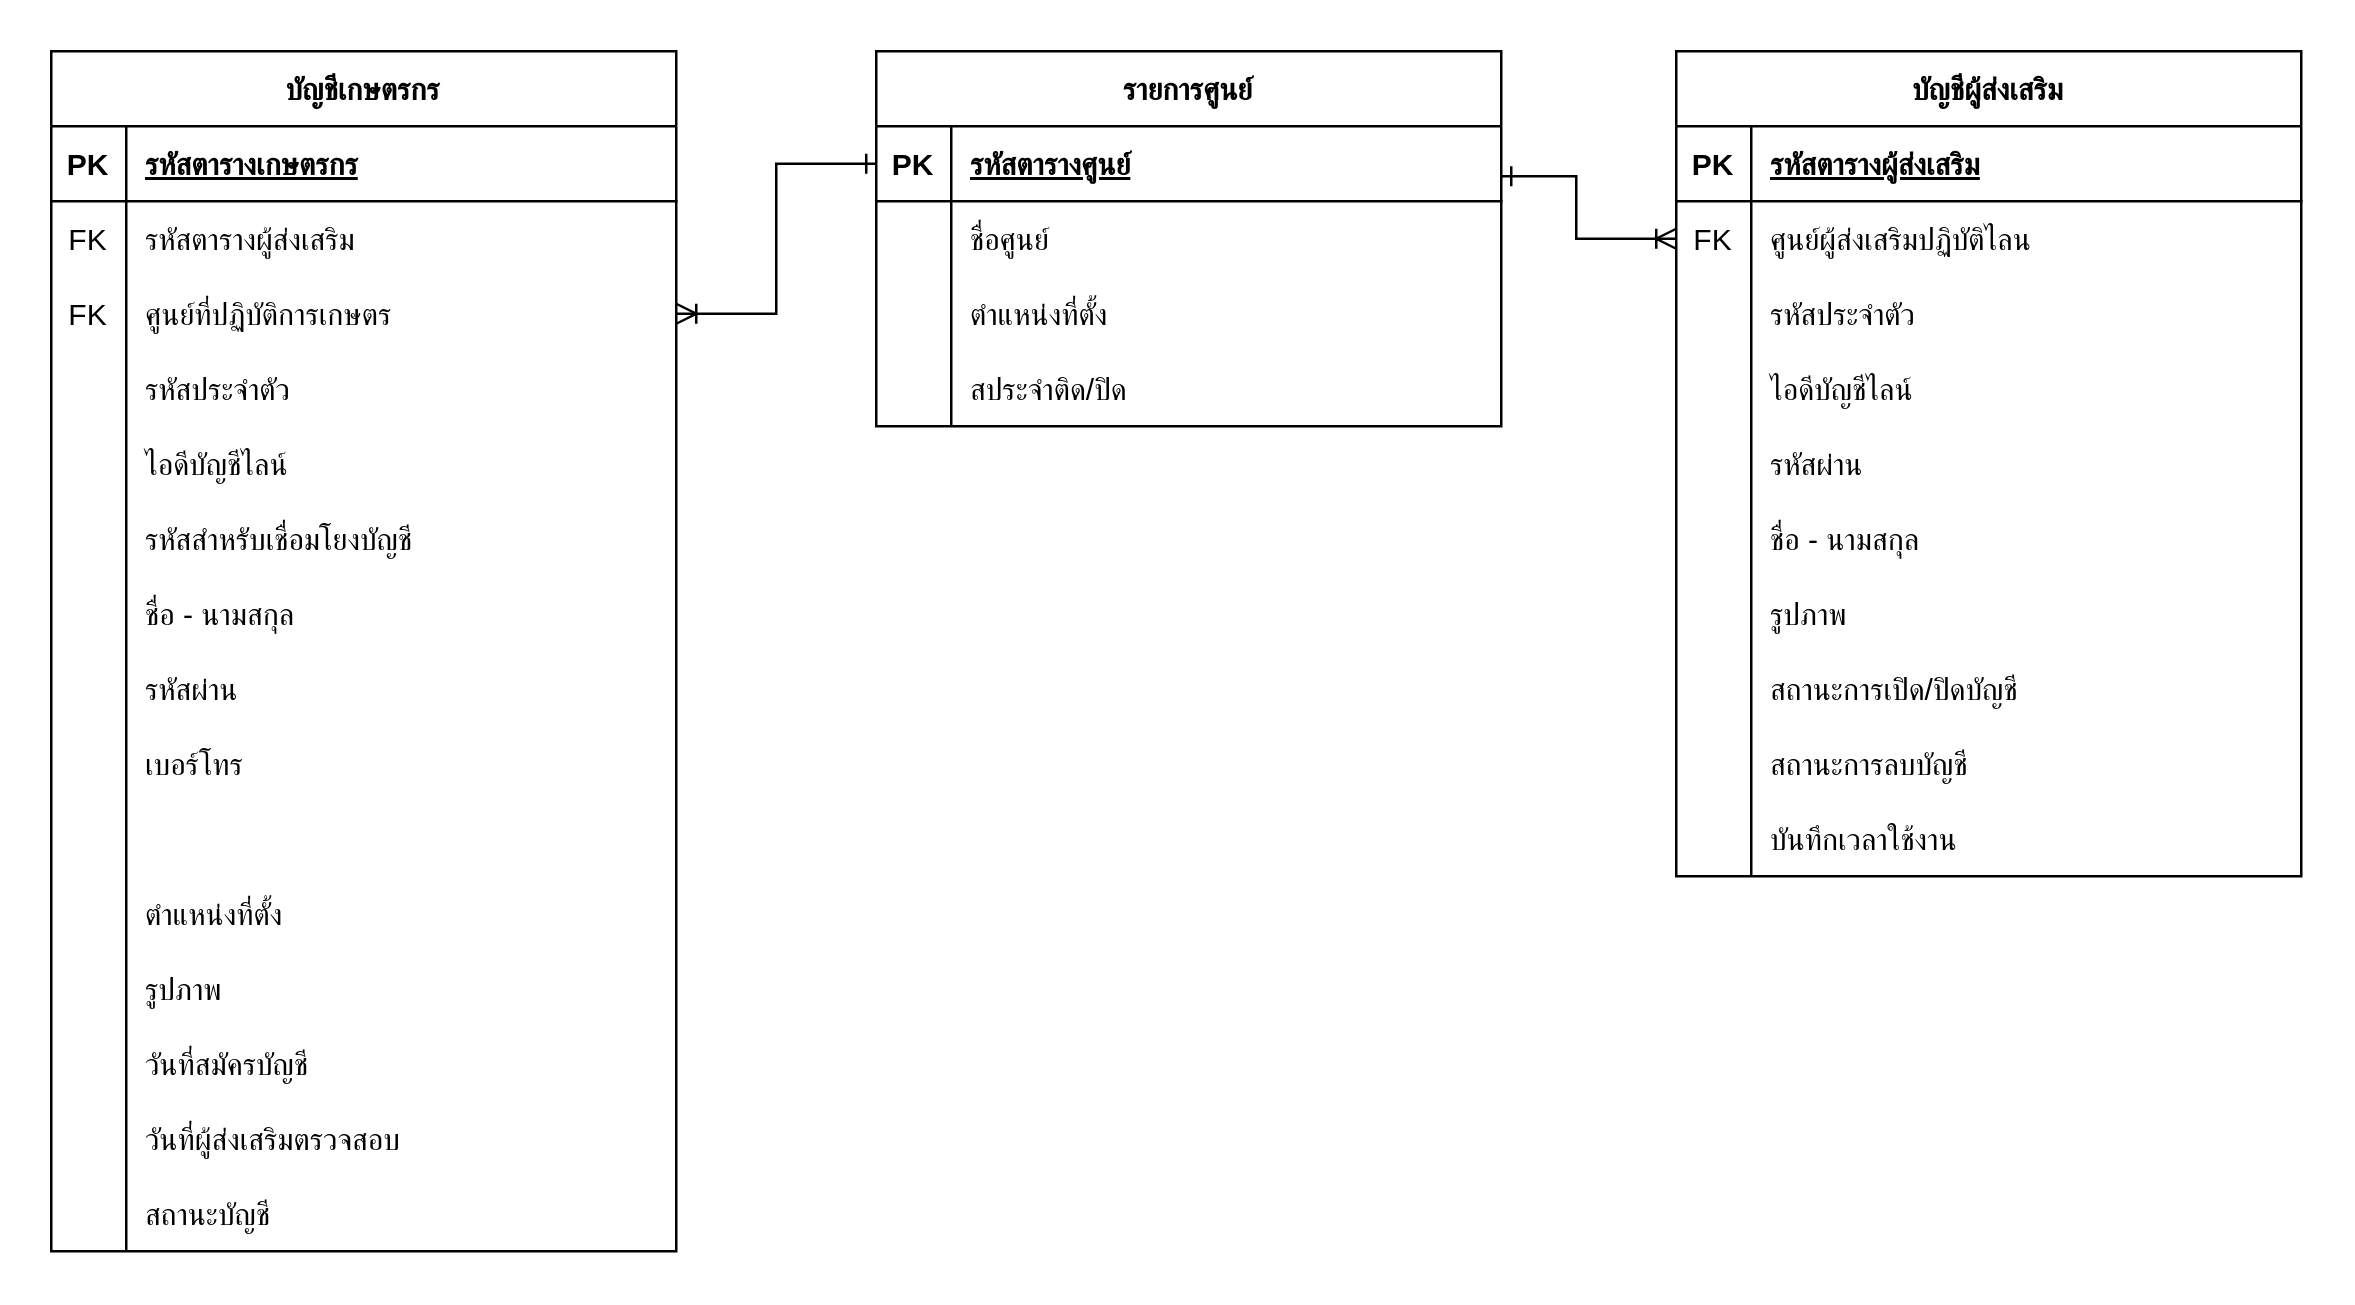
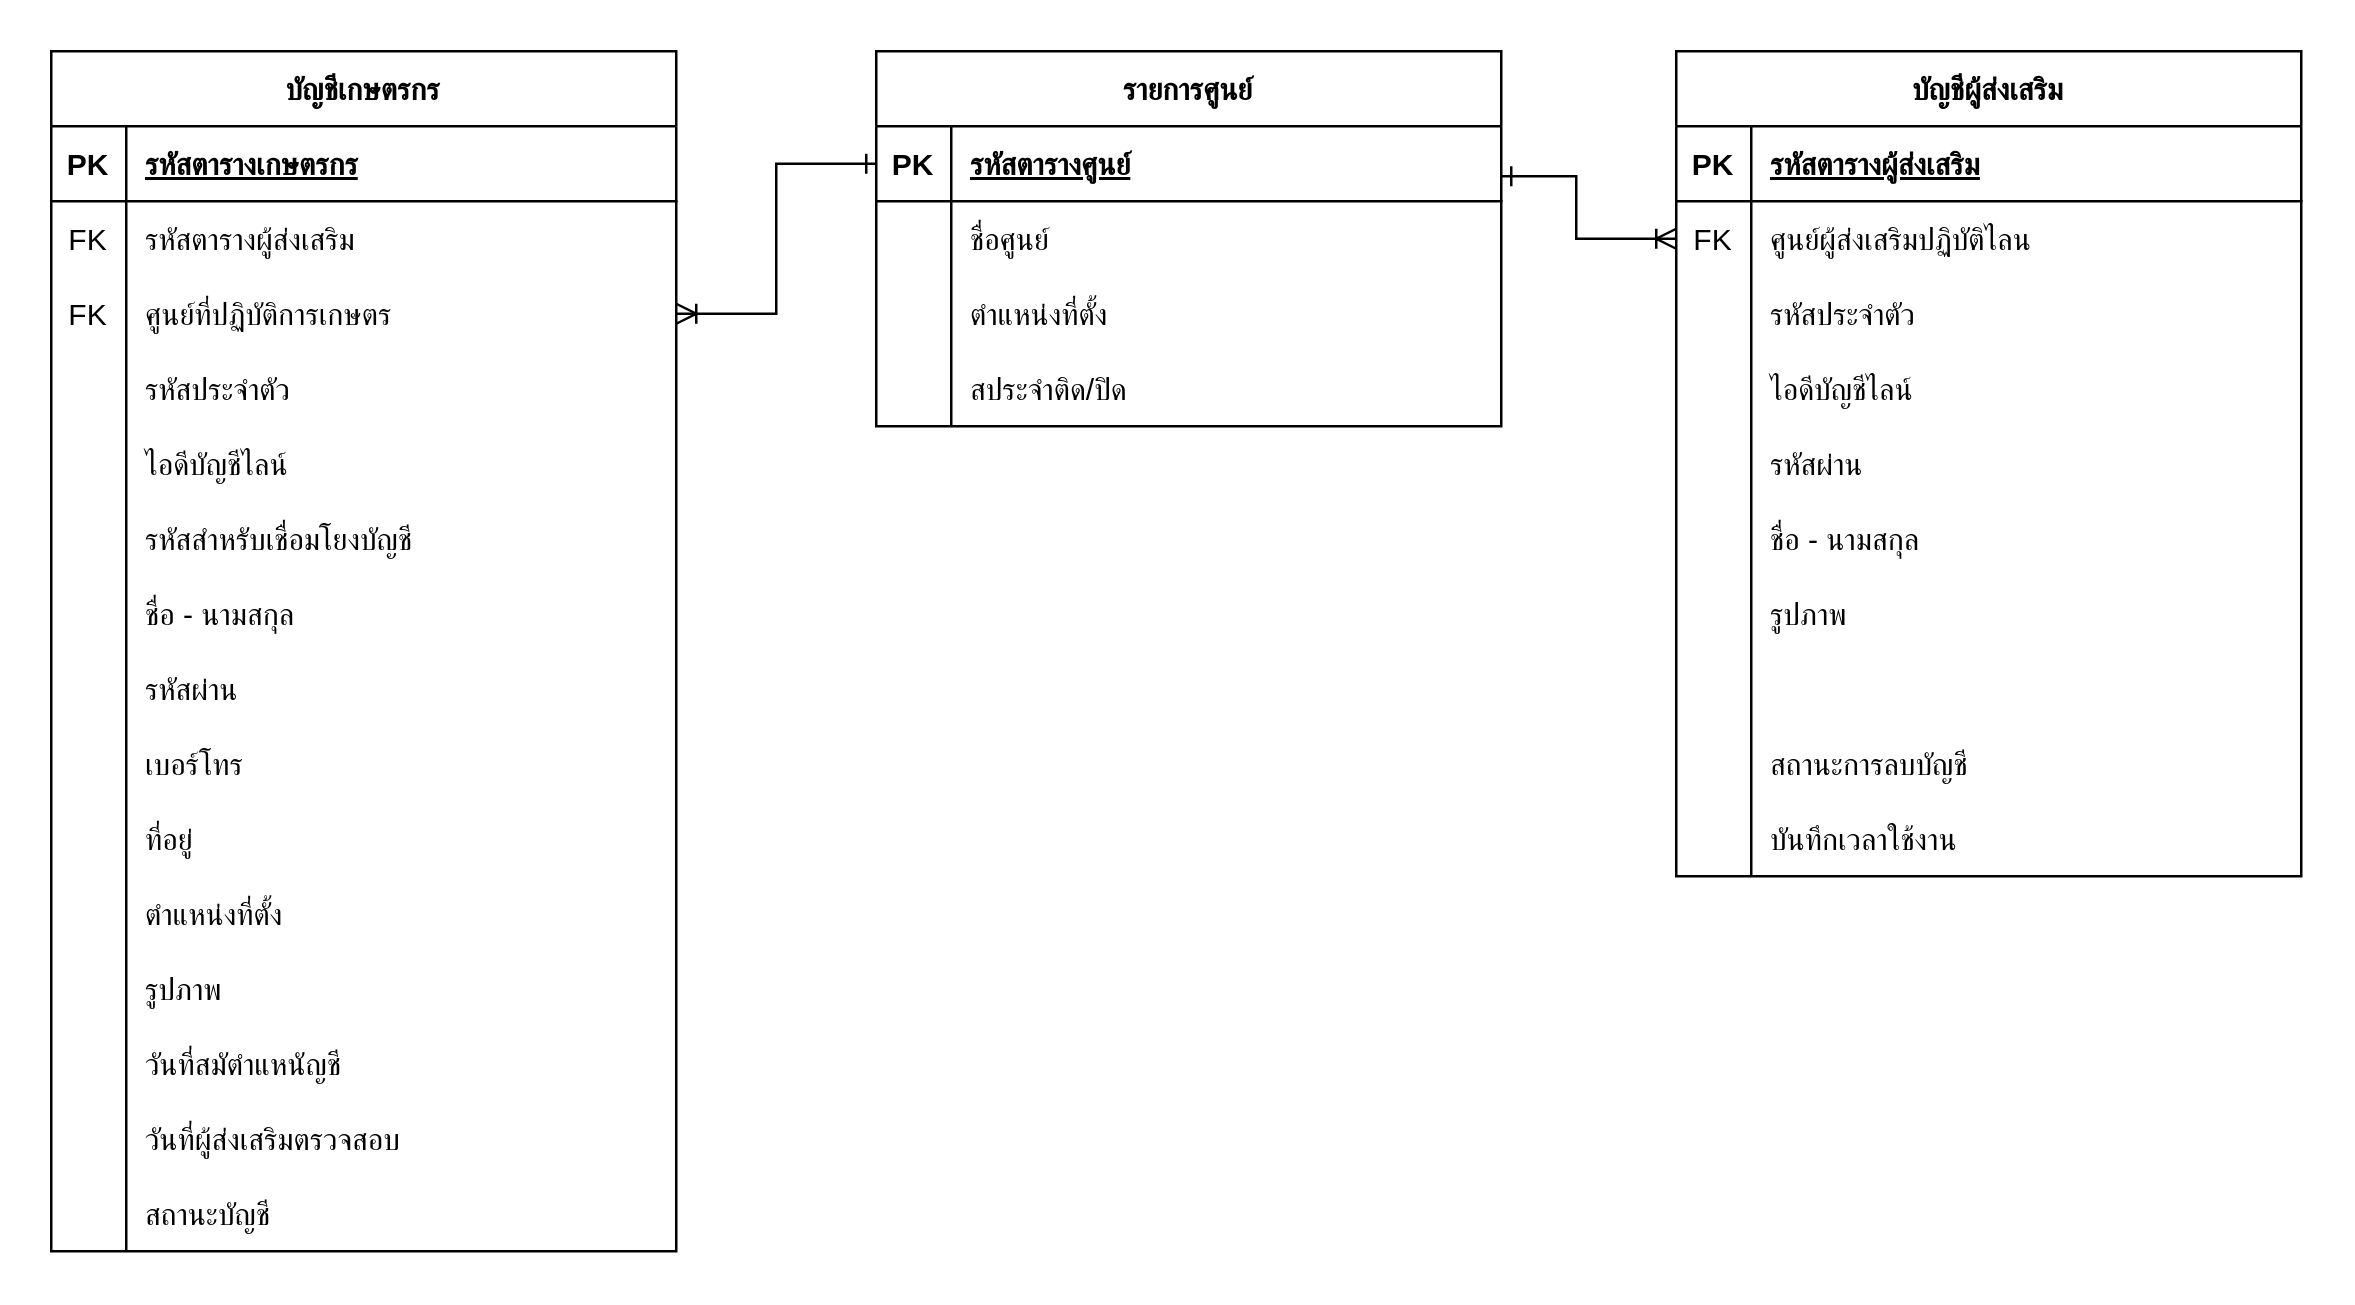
(2026, 689) -> none
none -> (401, 839)
(279, 1065) -> (296, 1065)
